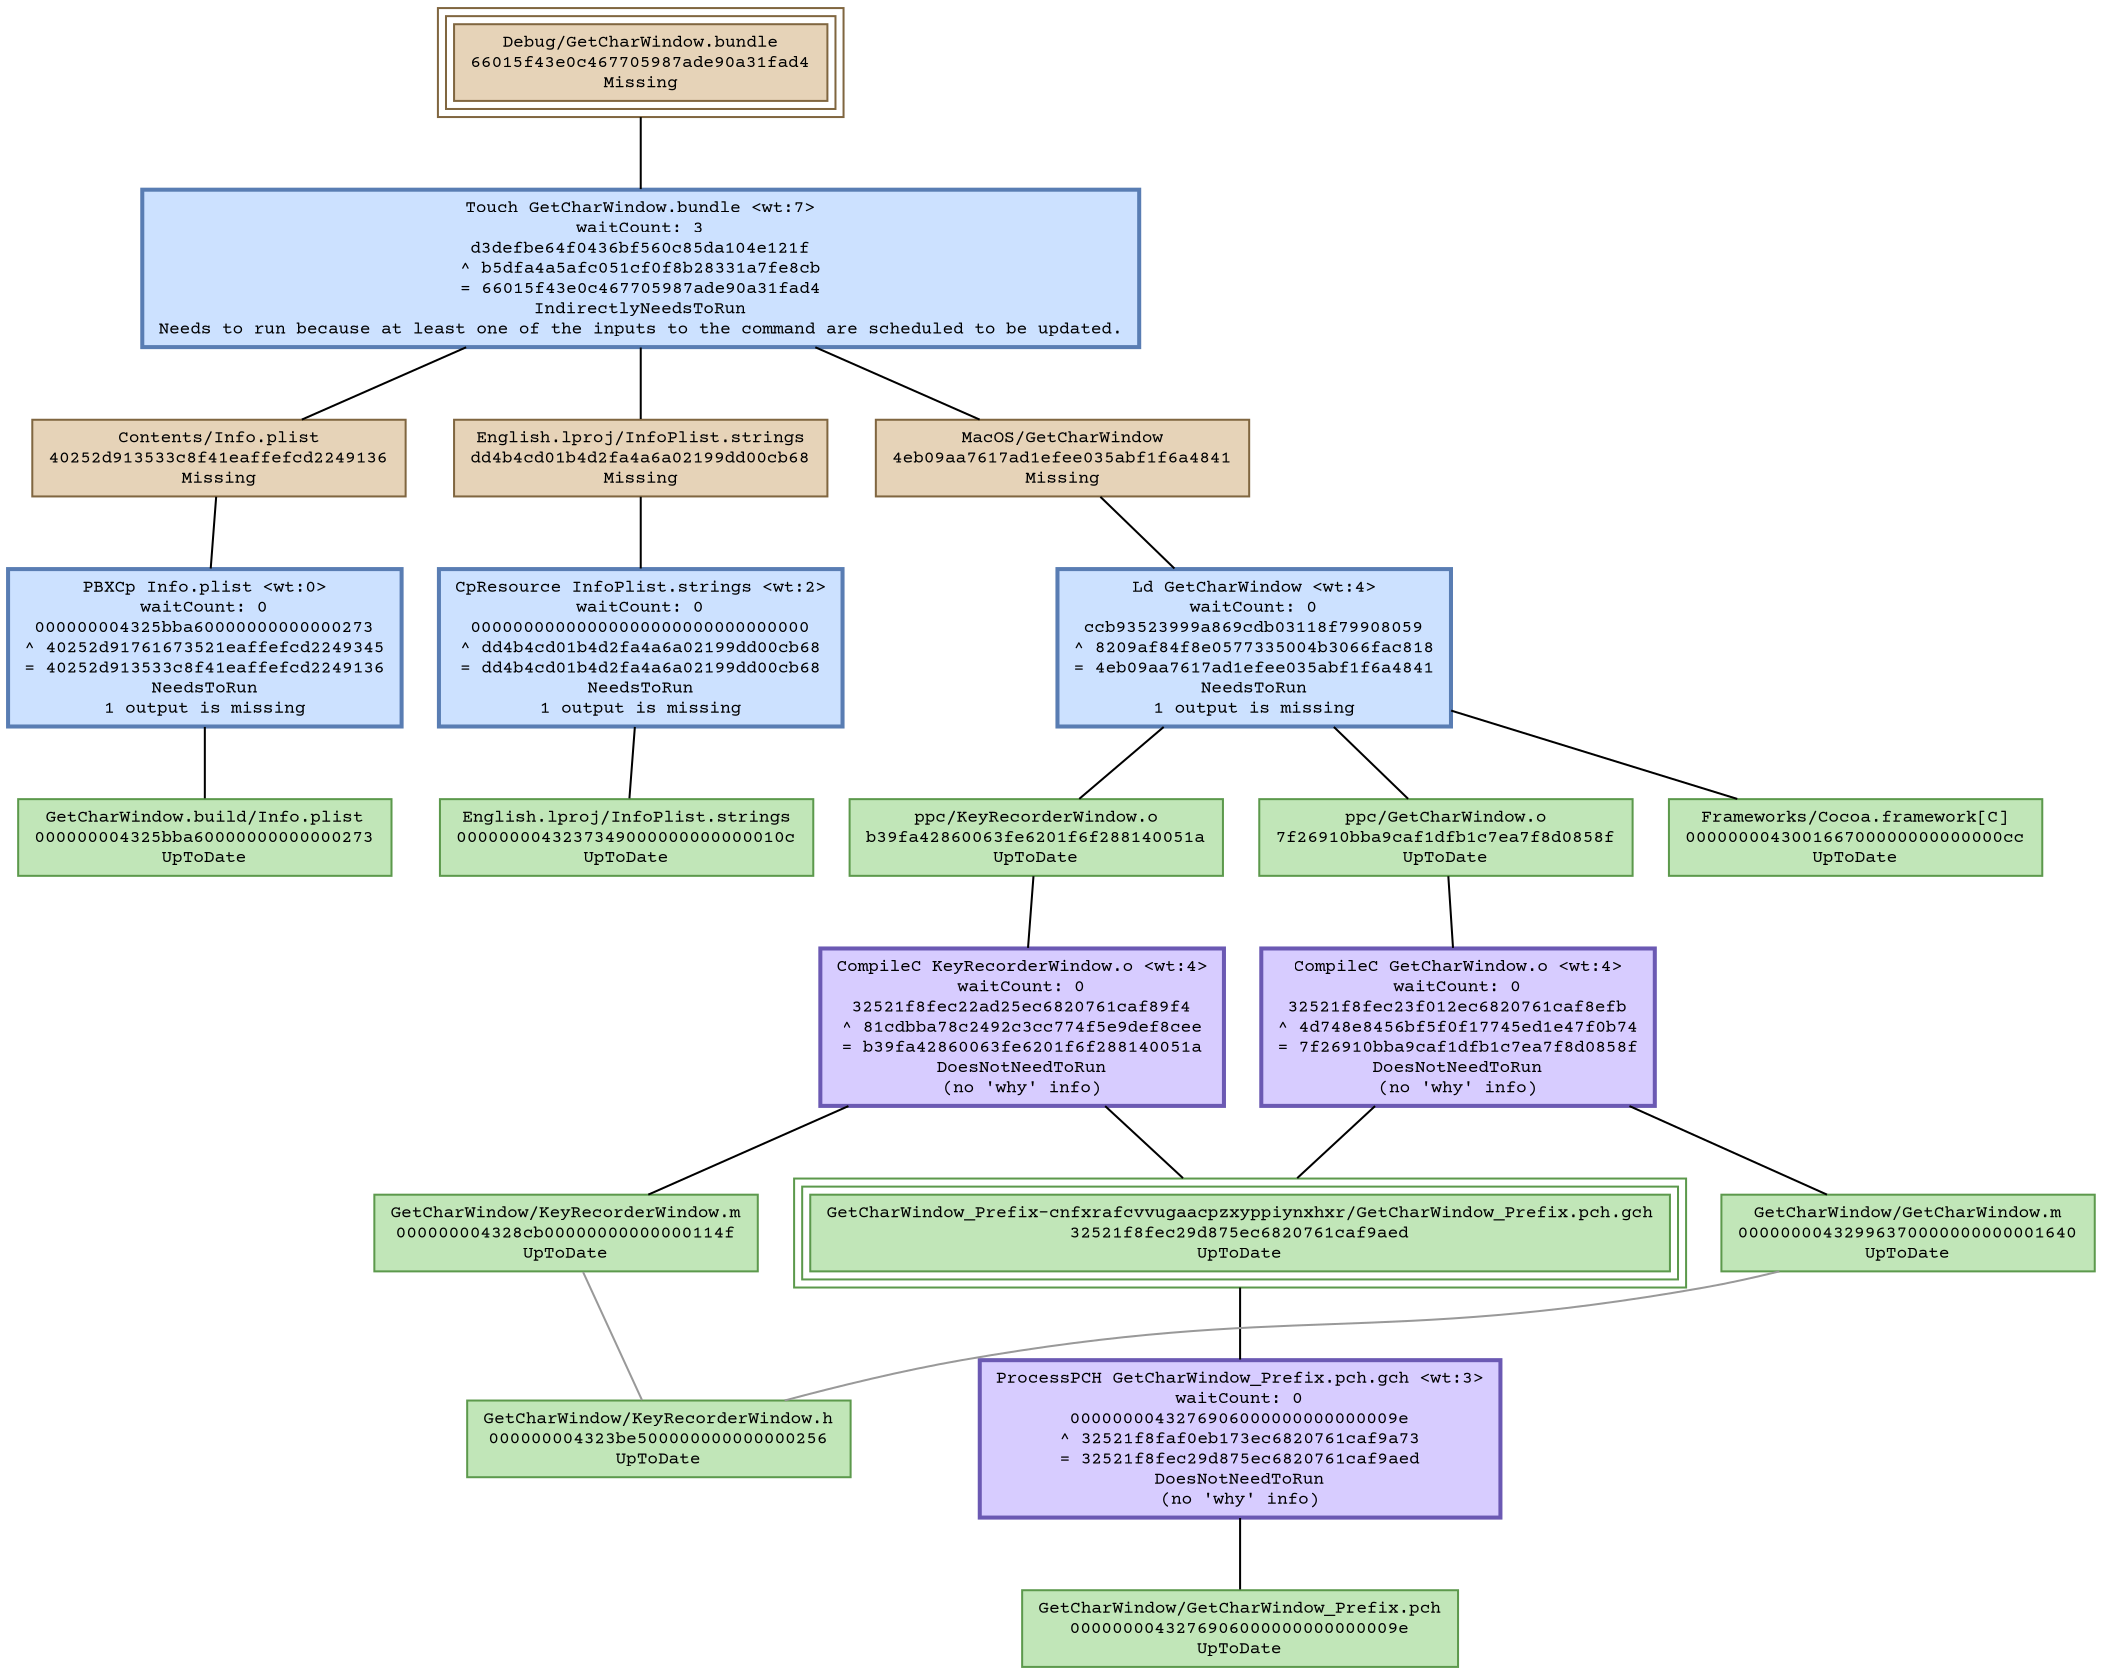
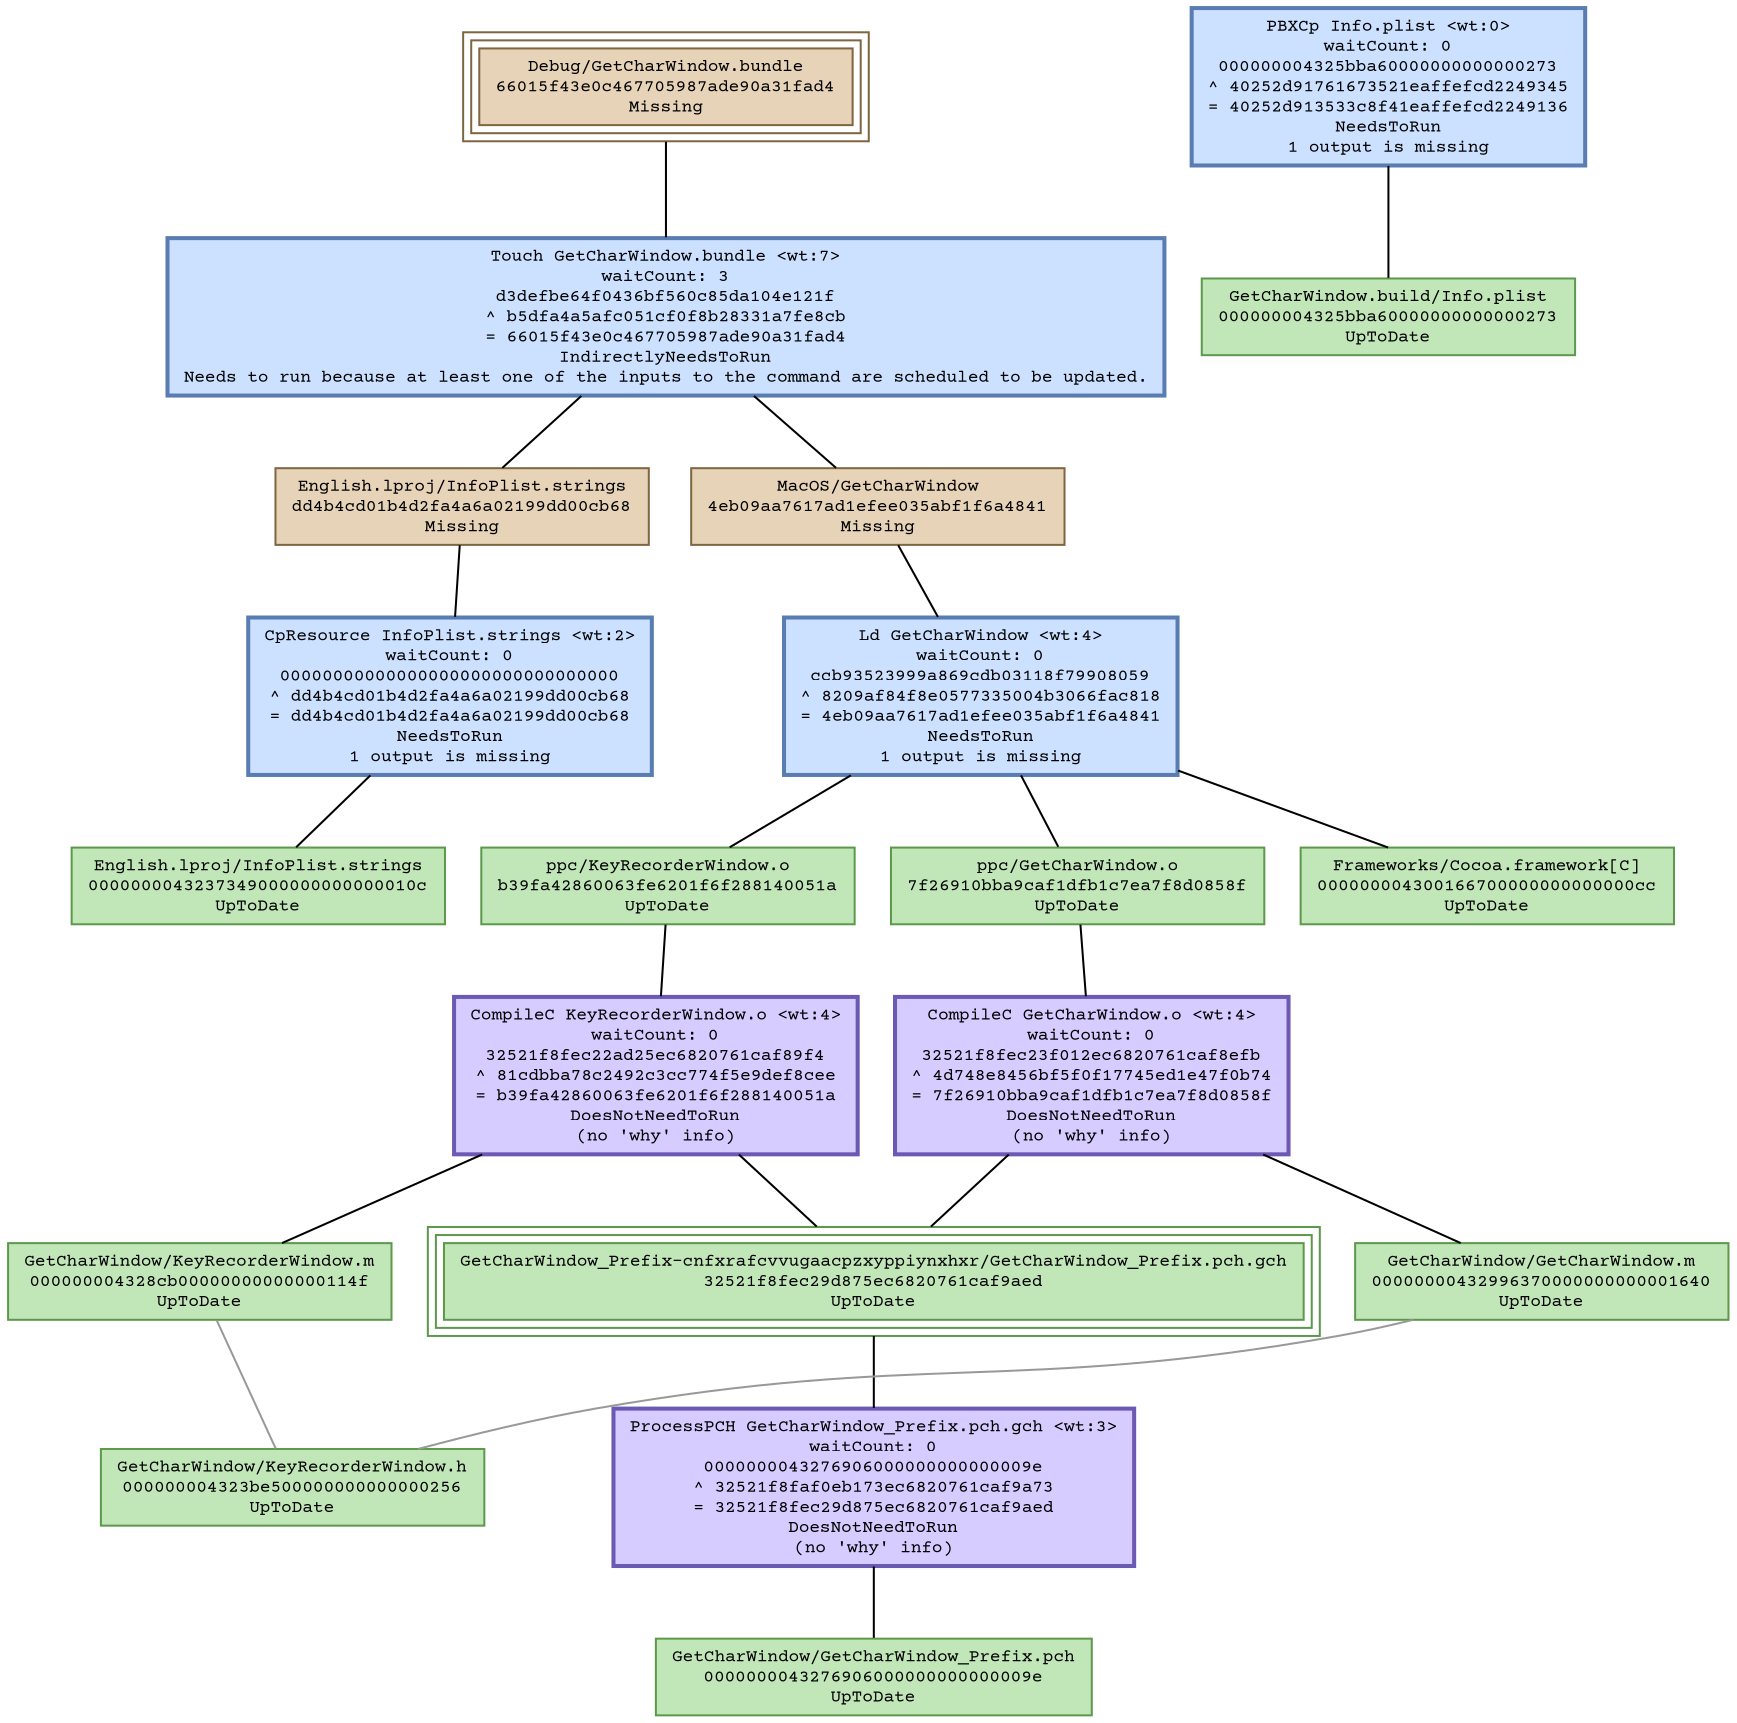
(219, 458) -> none
